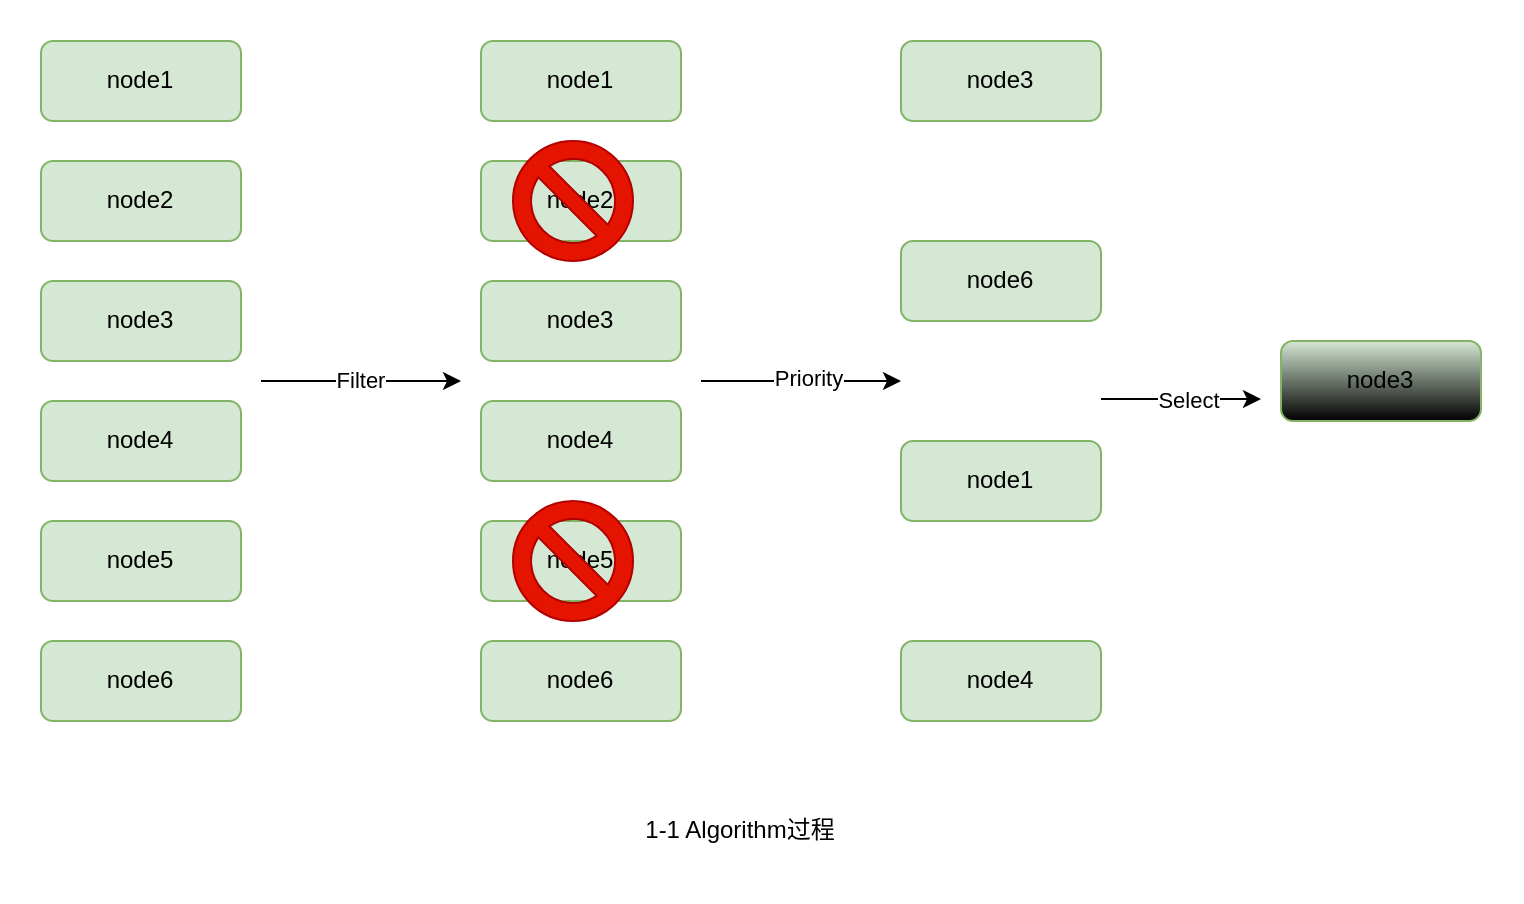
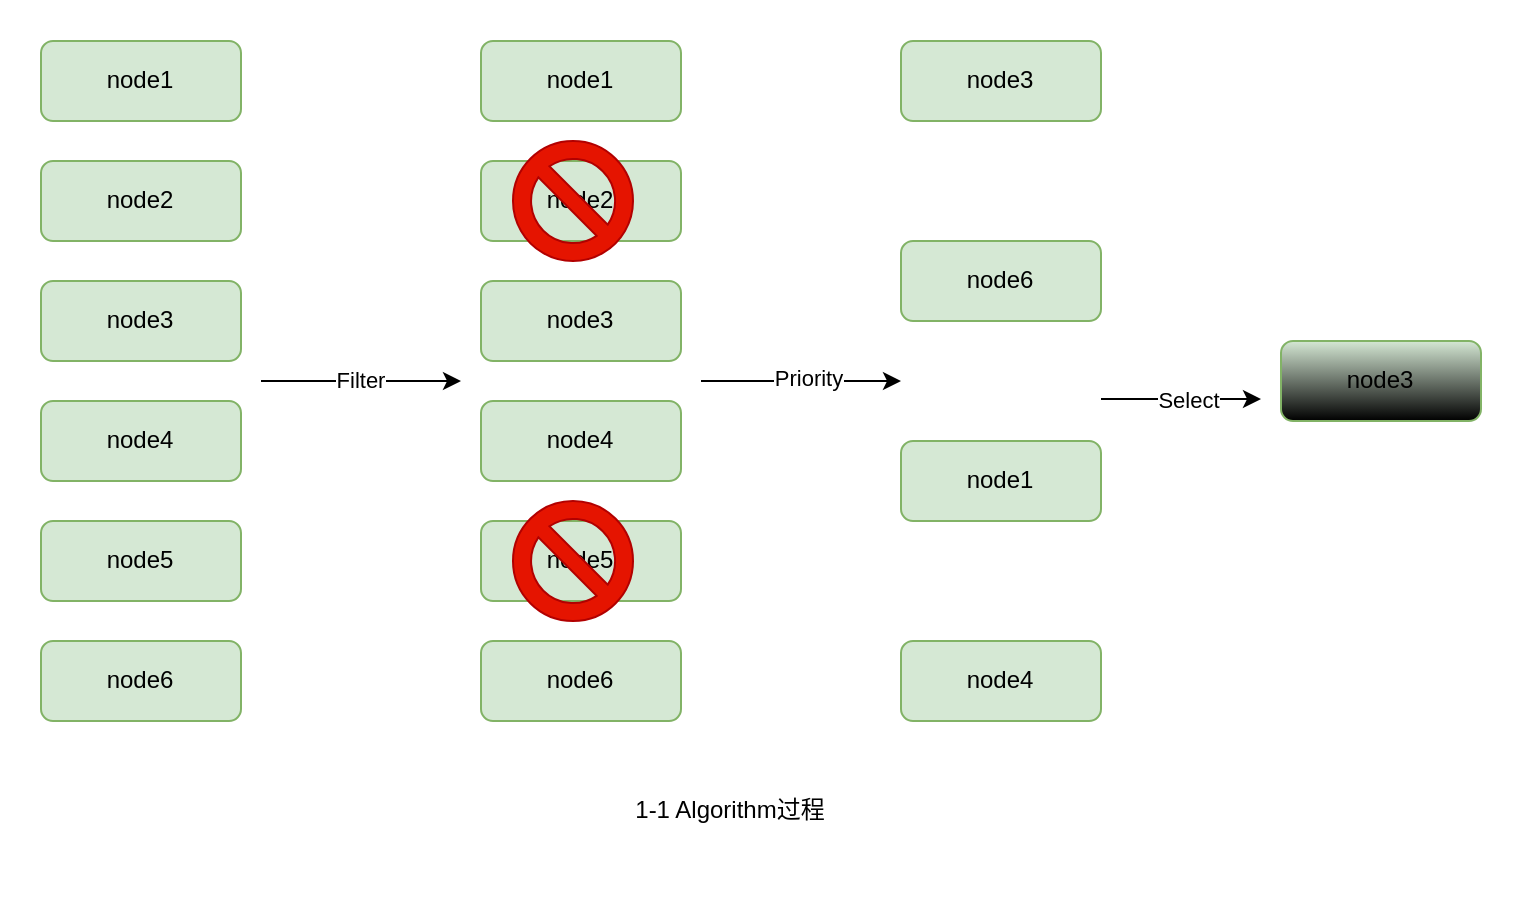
(741, 831) -> (731, 811)
